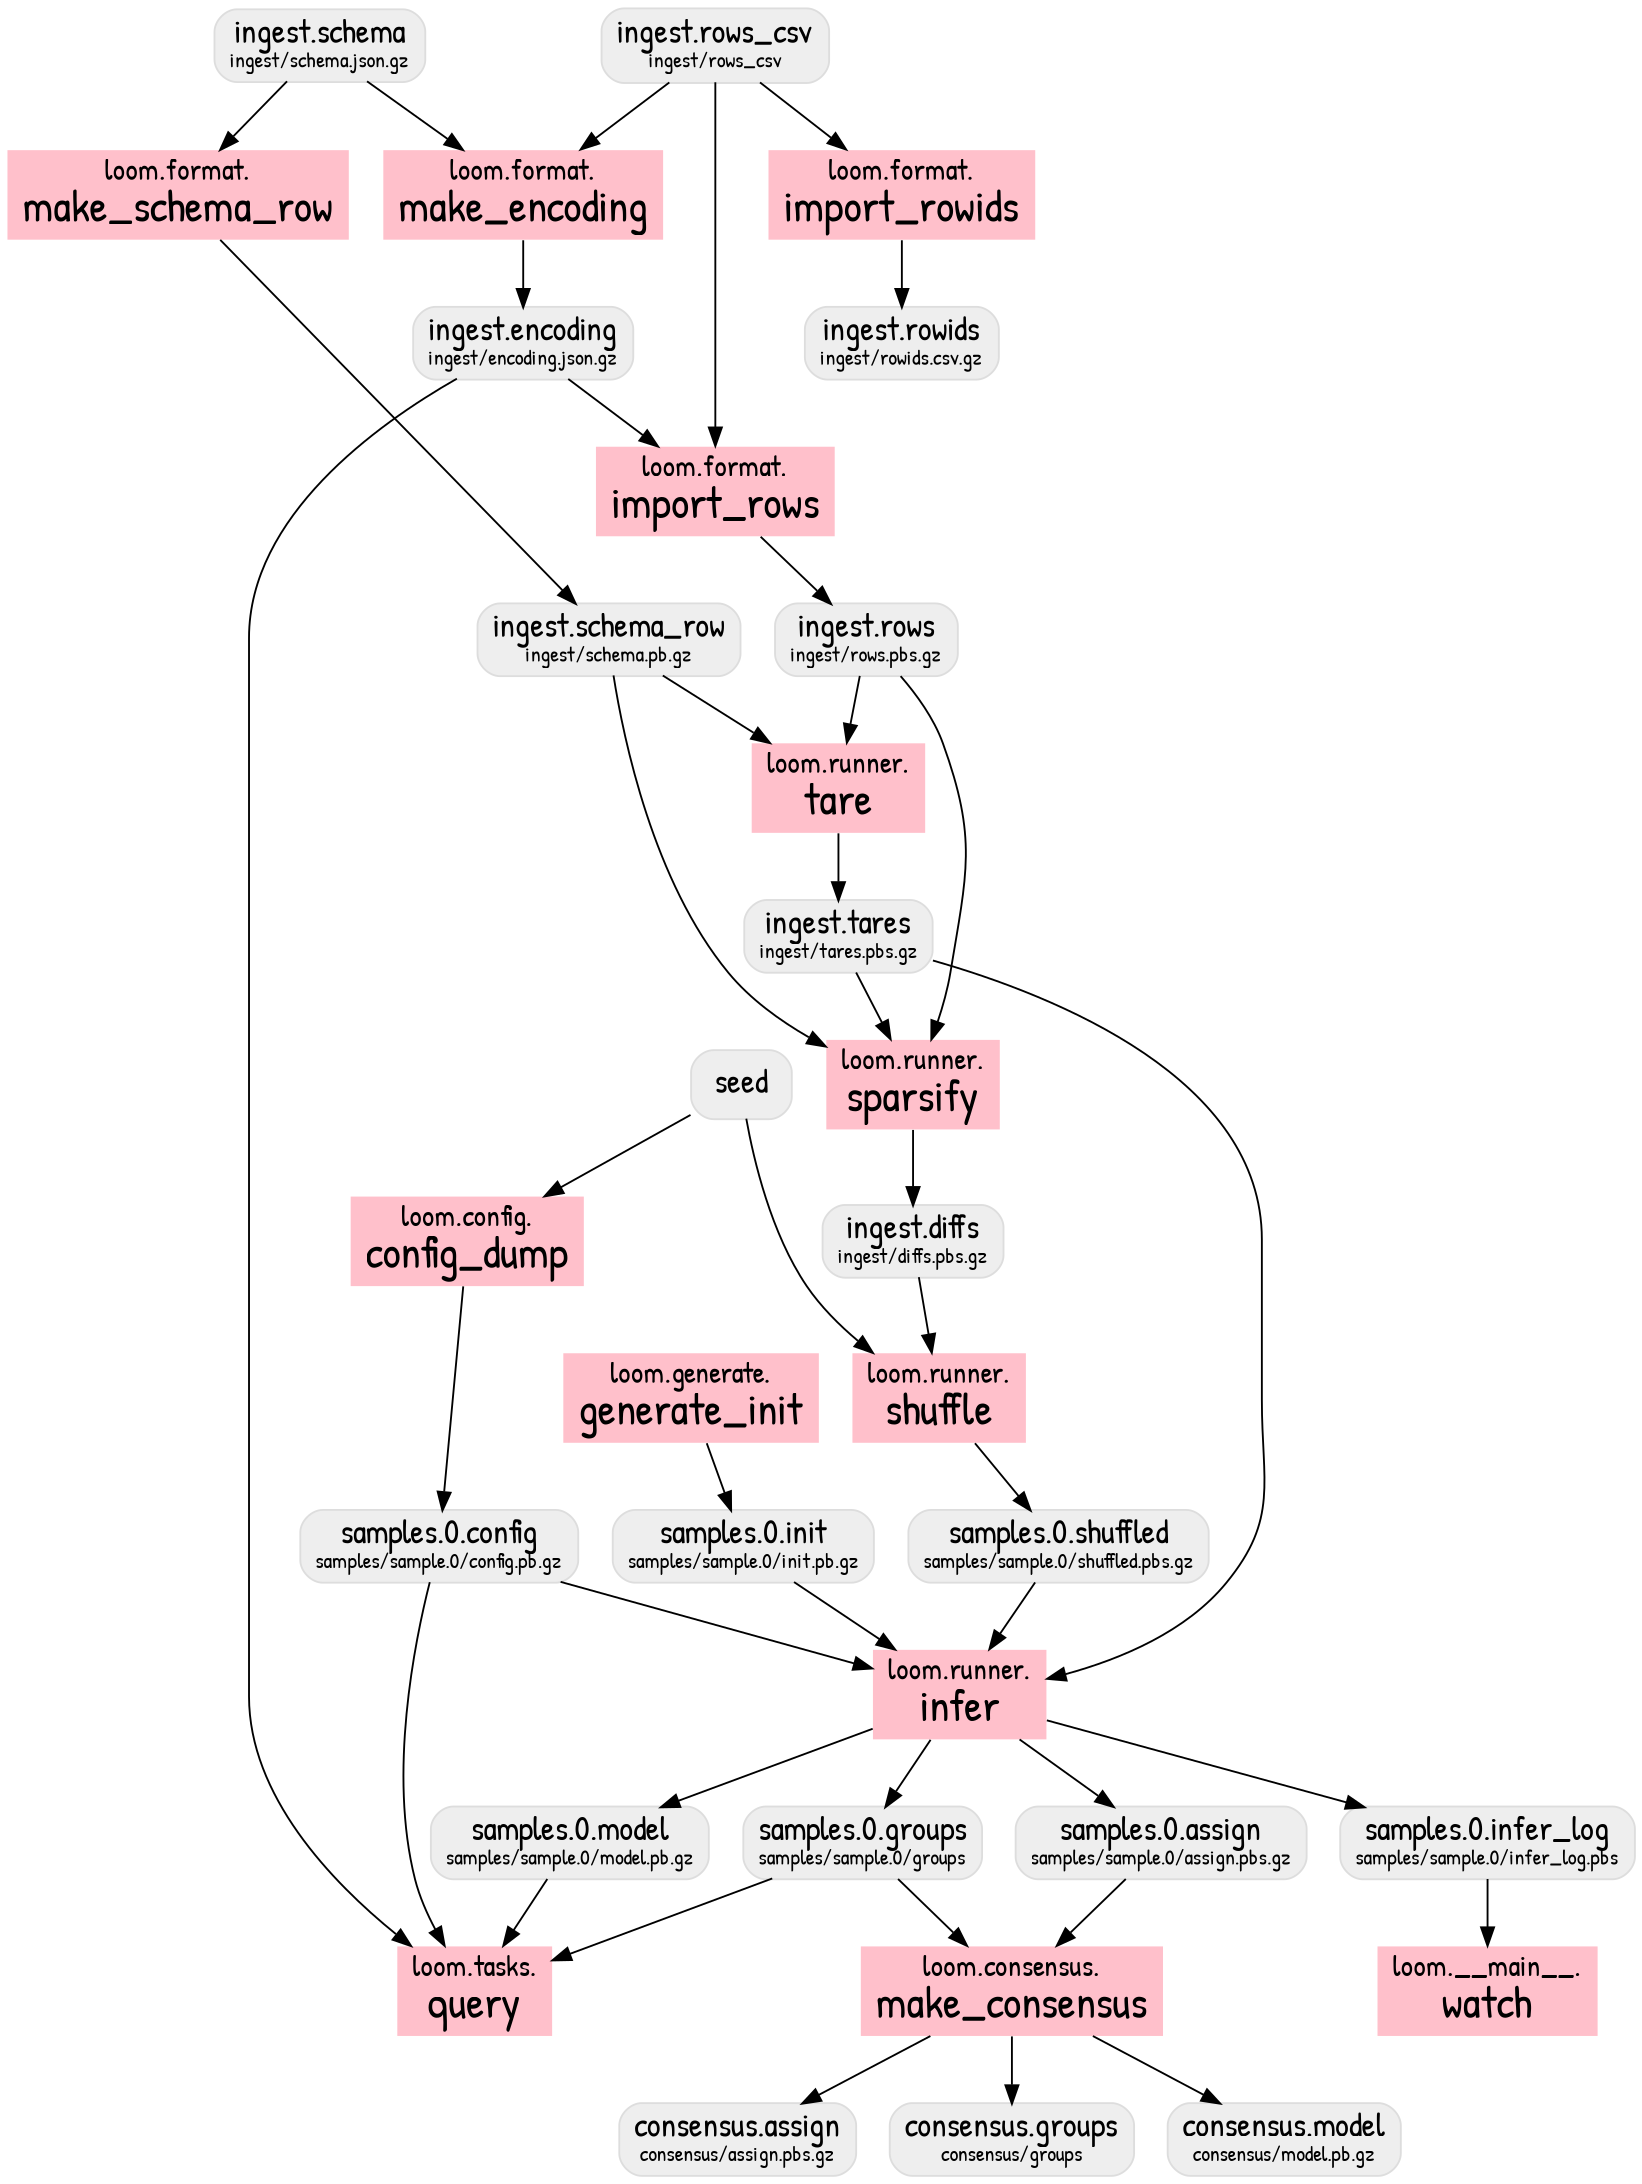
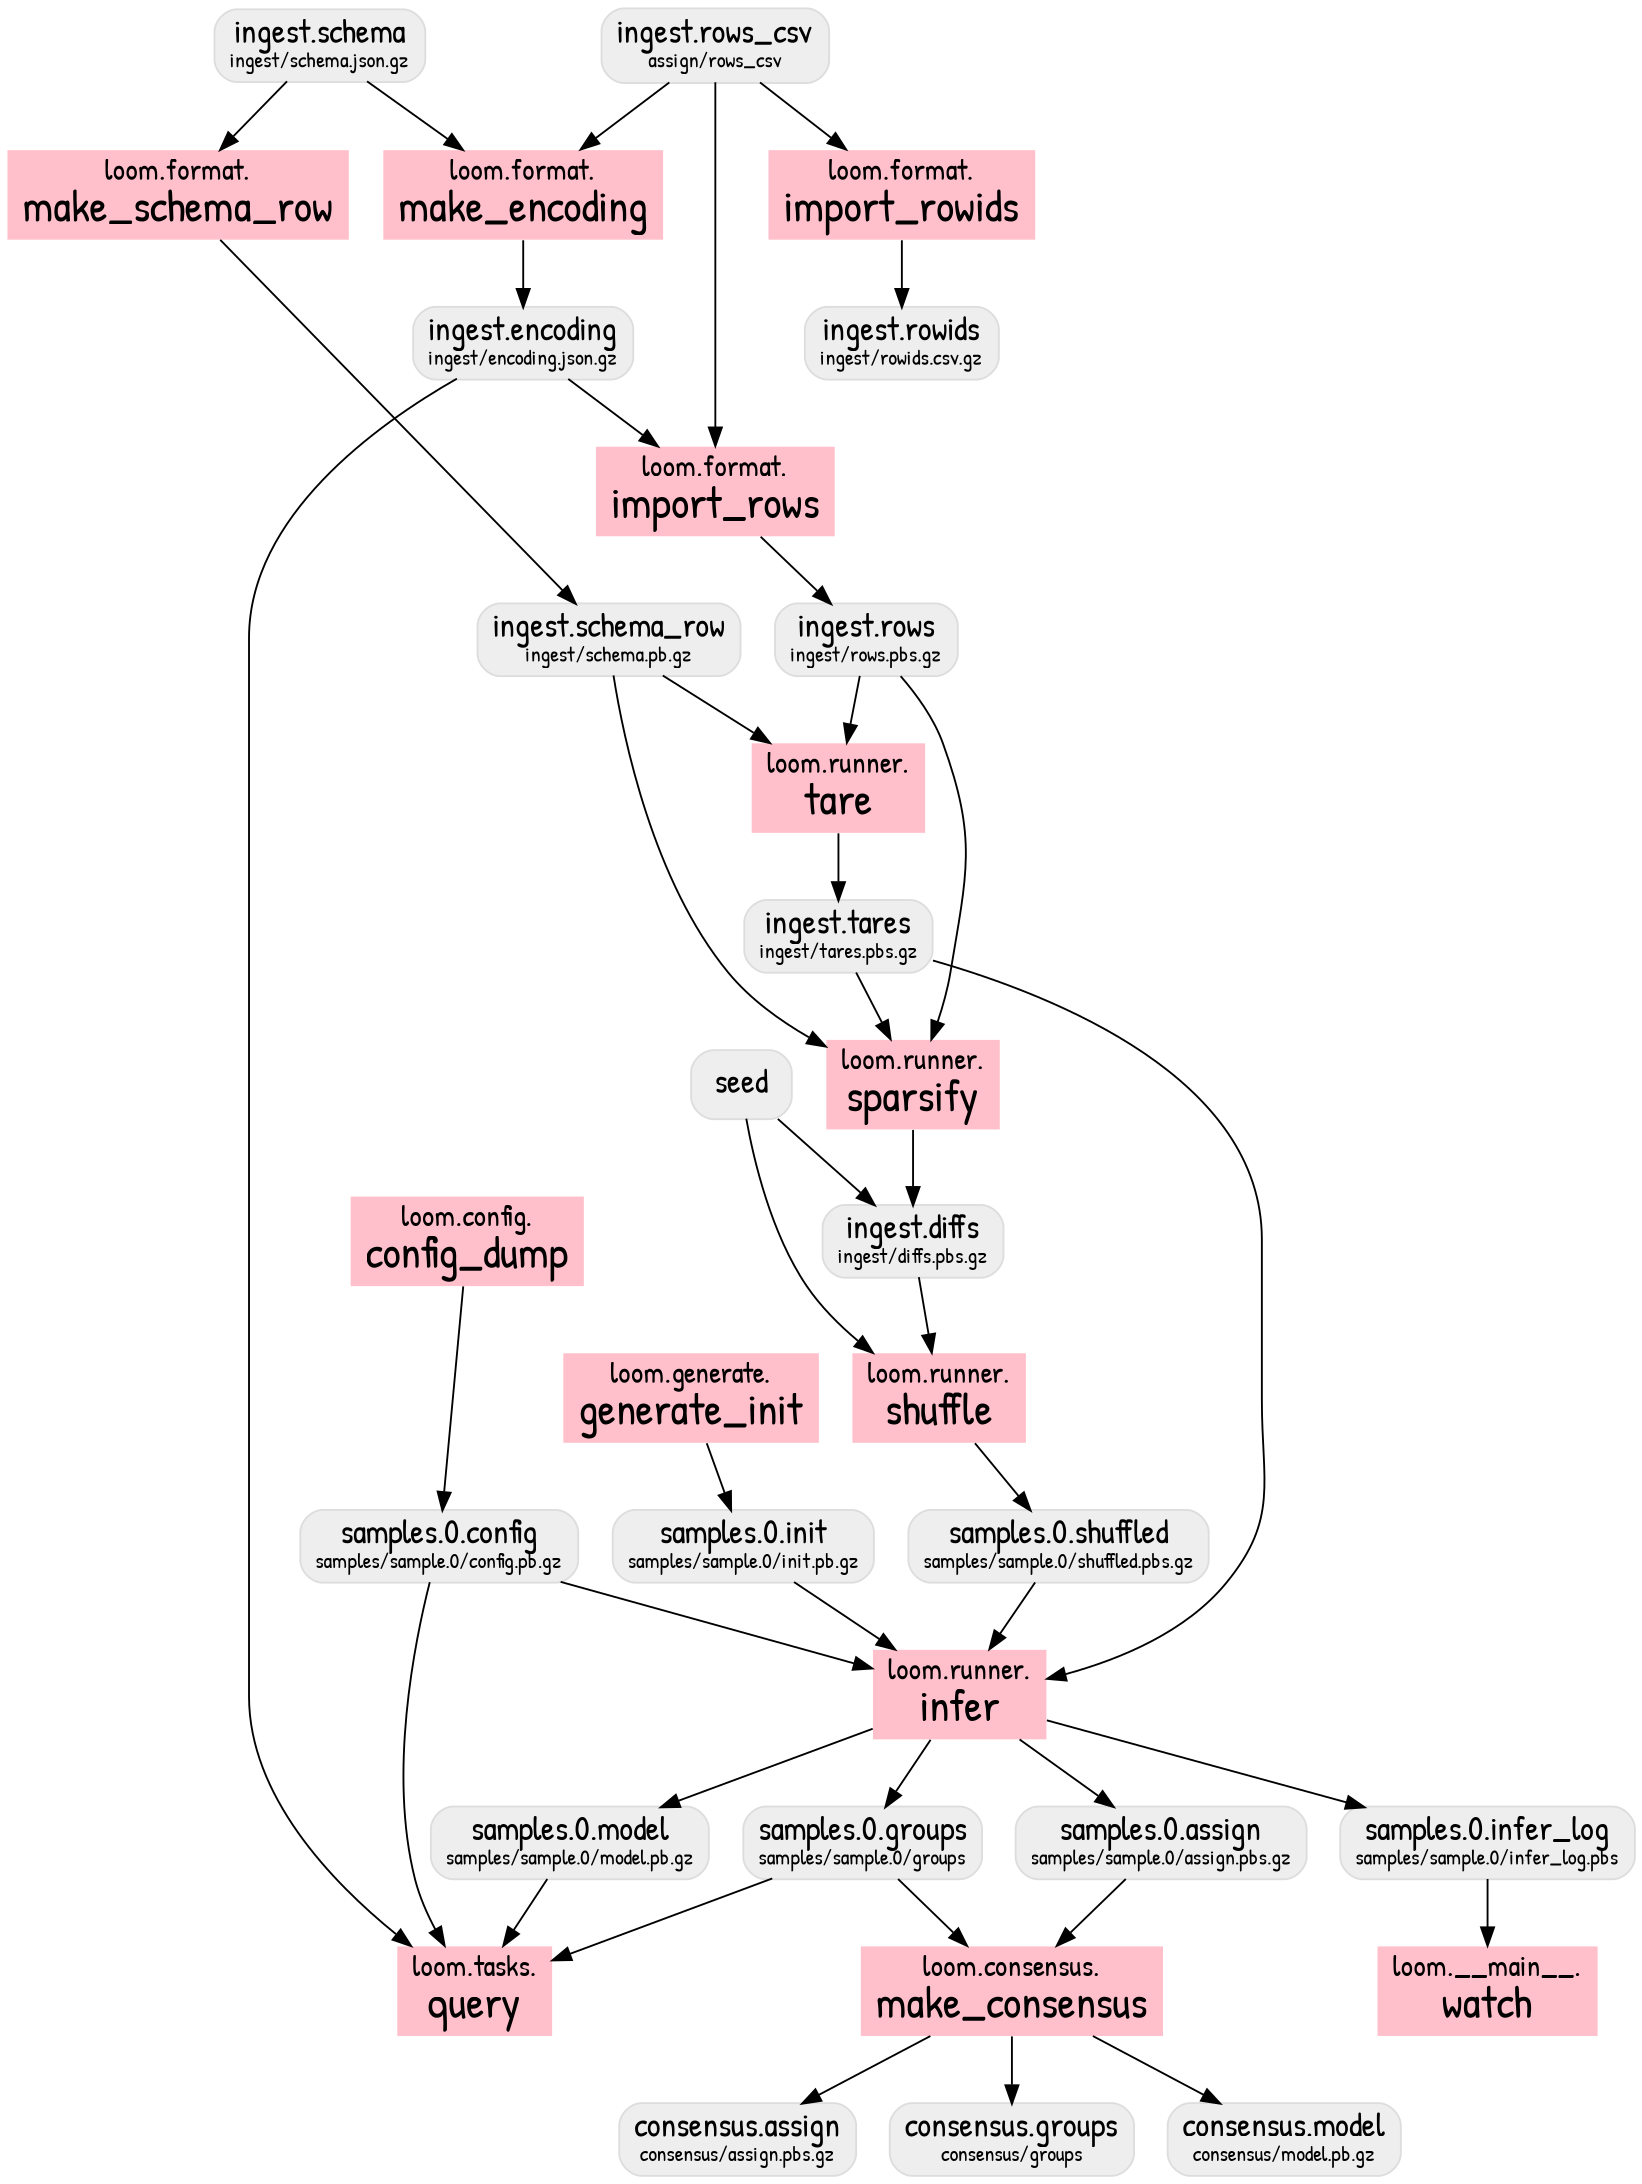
(715, 61) -> (715, 61)
(626, 1151) -> (819, 1156)
